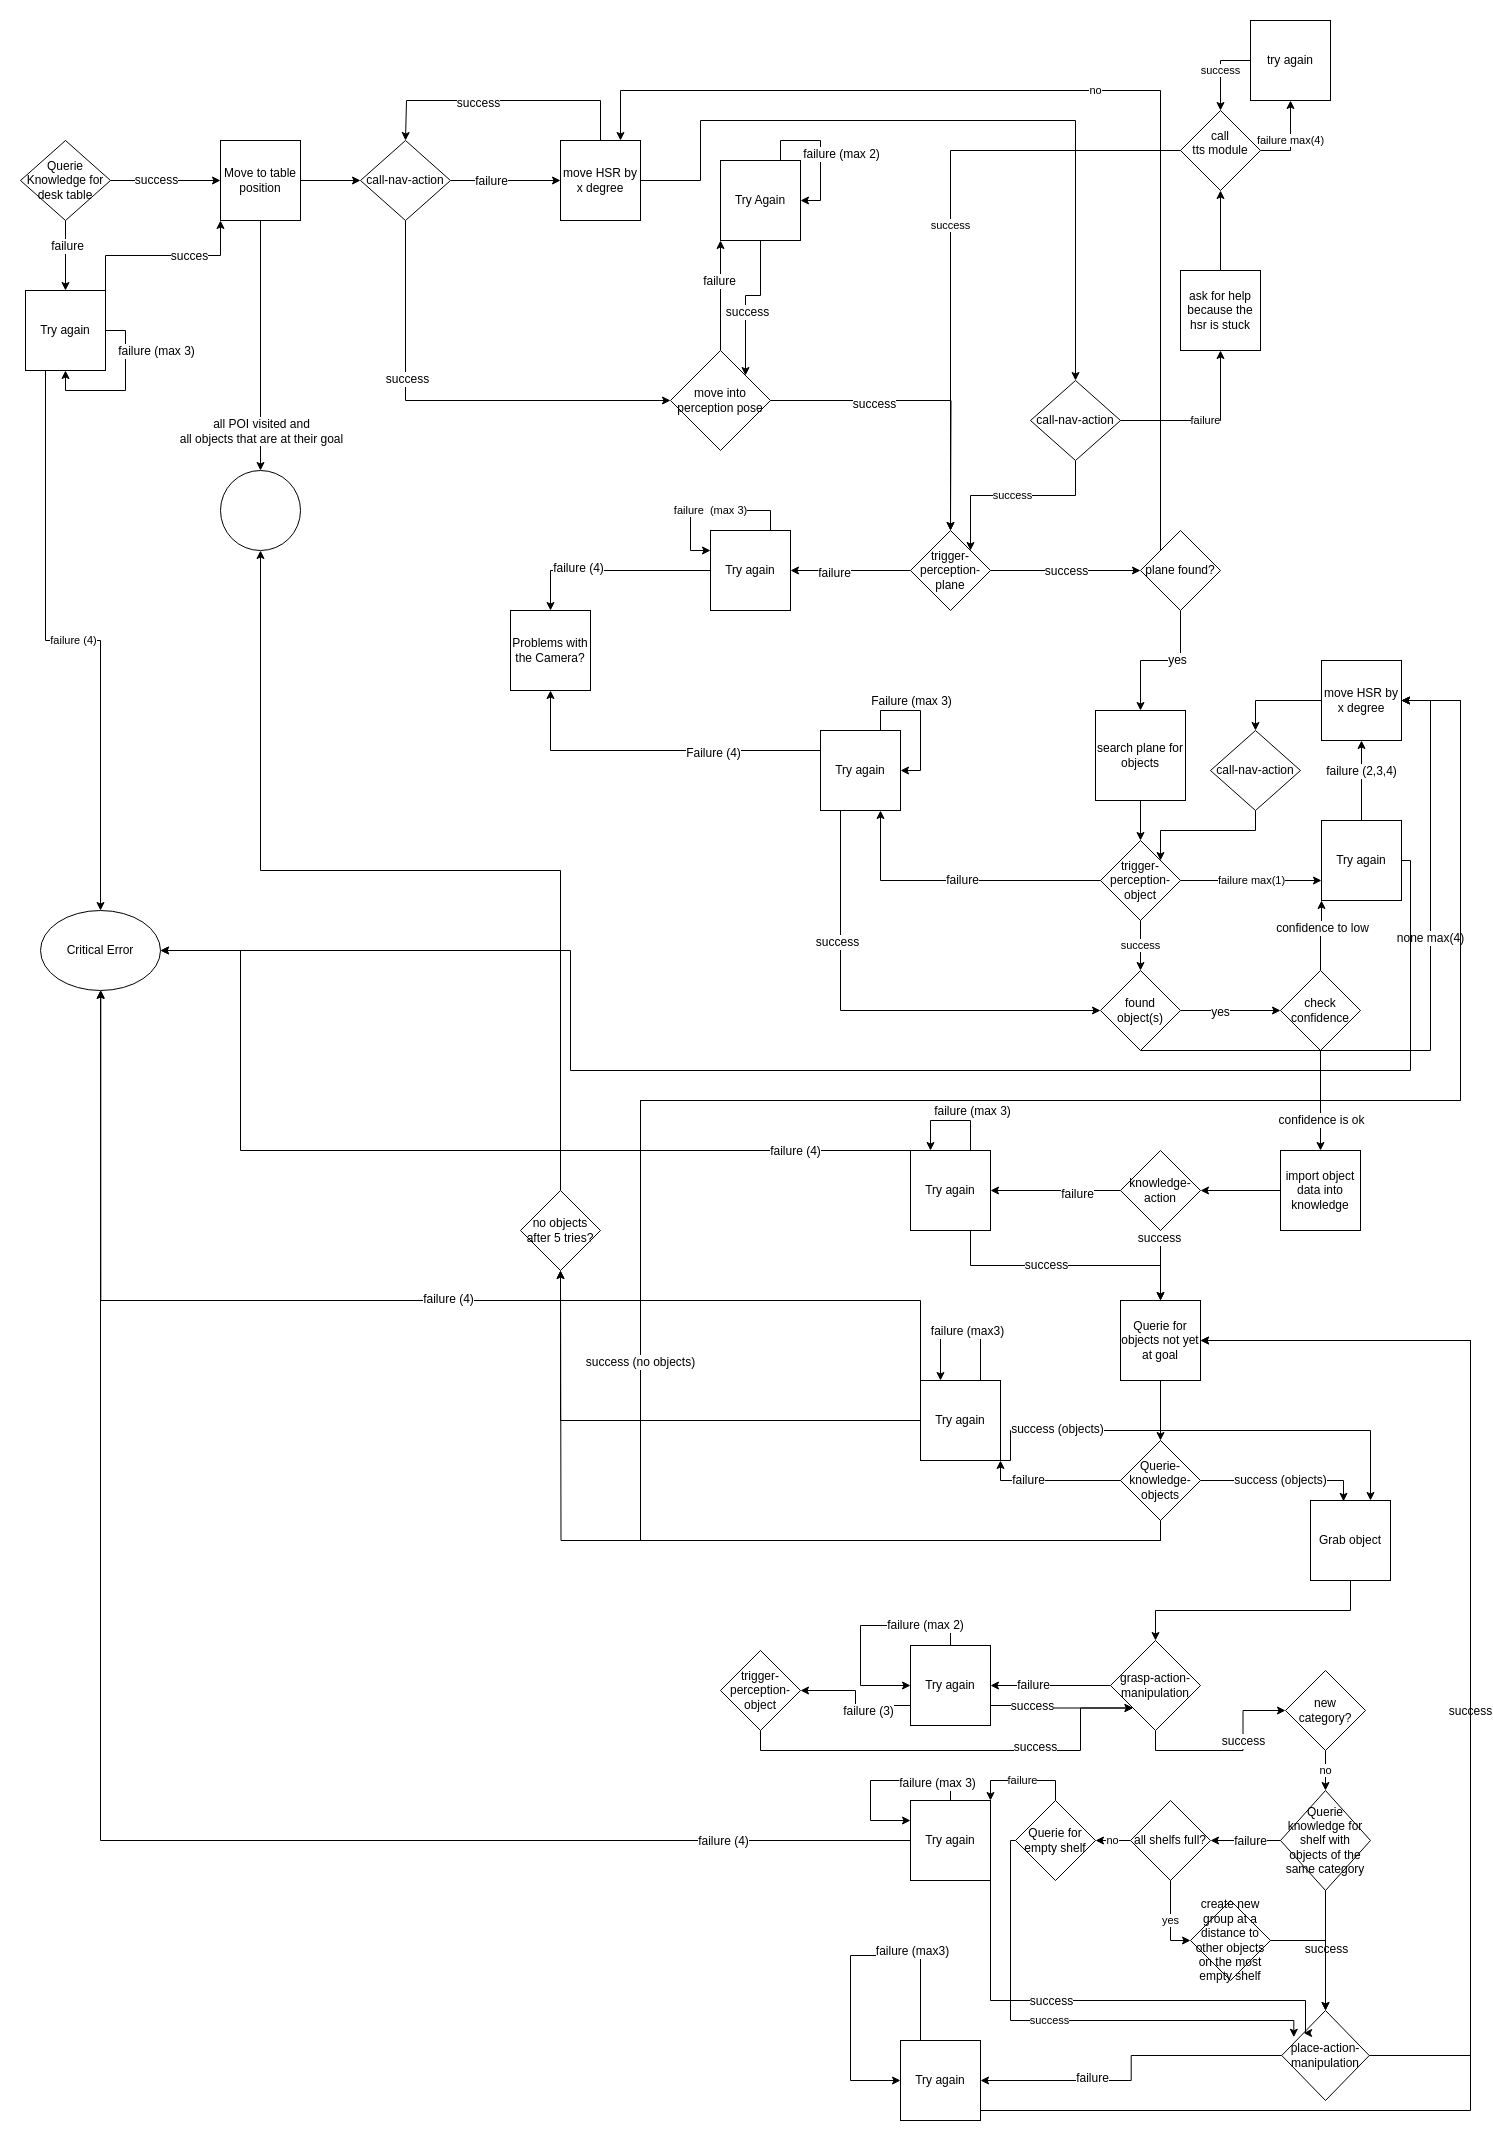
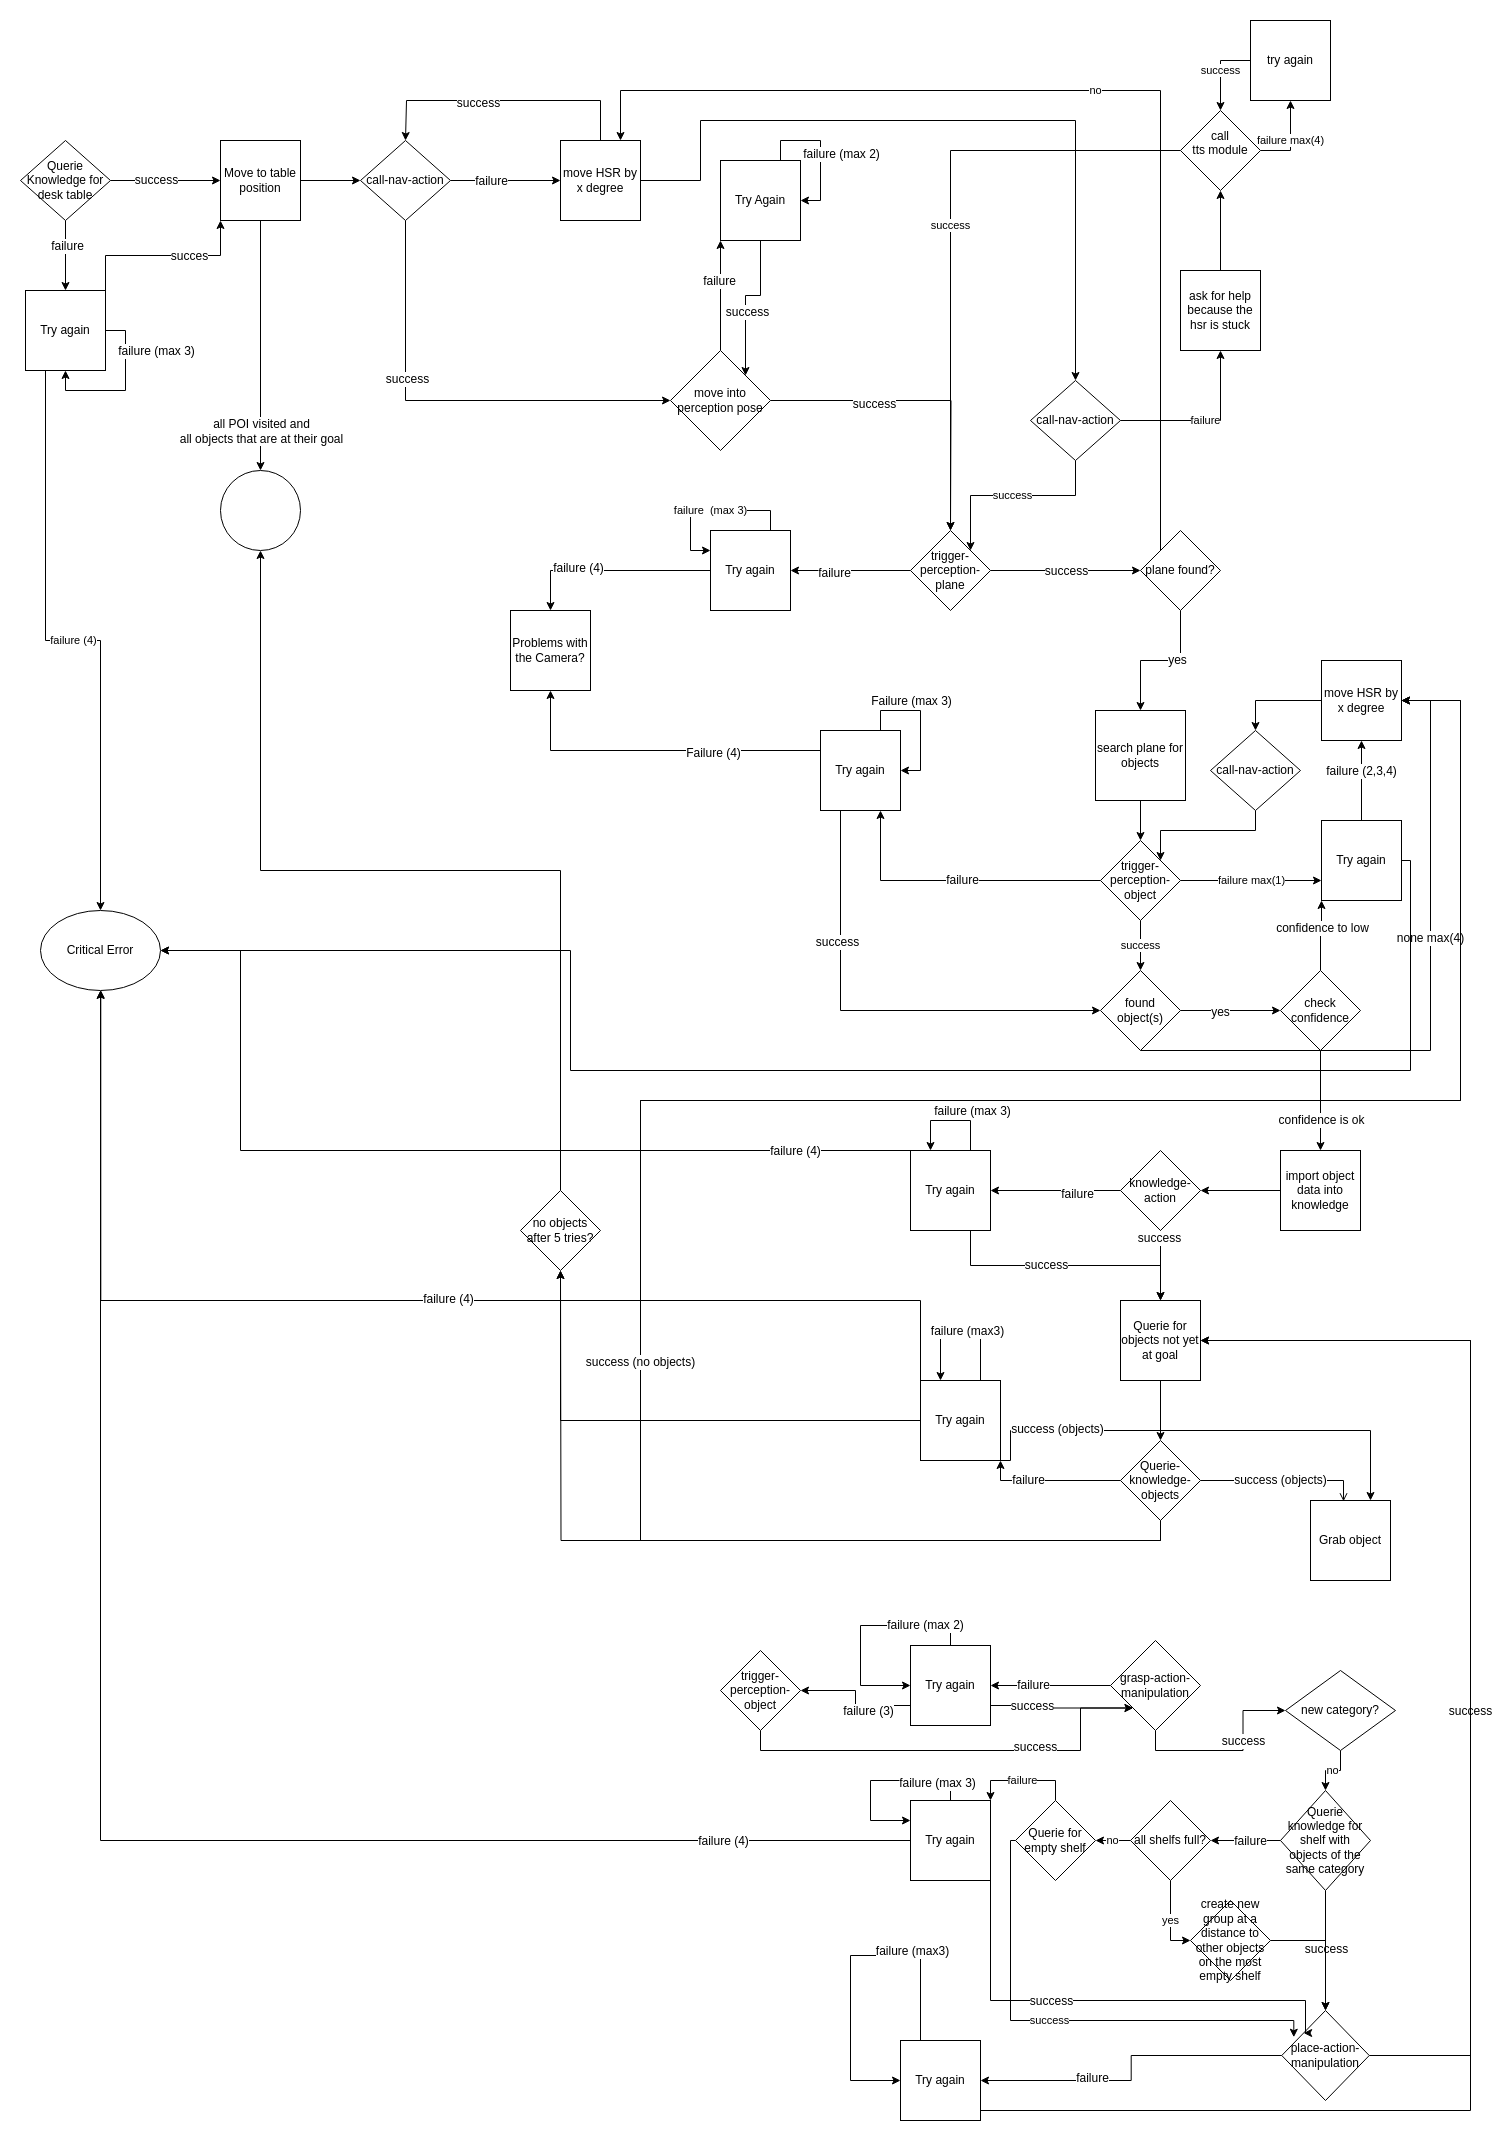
(1344, 1493) -> (1344, 1494)
(1257, 1611) -> none
(1326, 1711) -> (1341, 1711)
